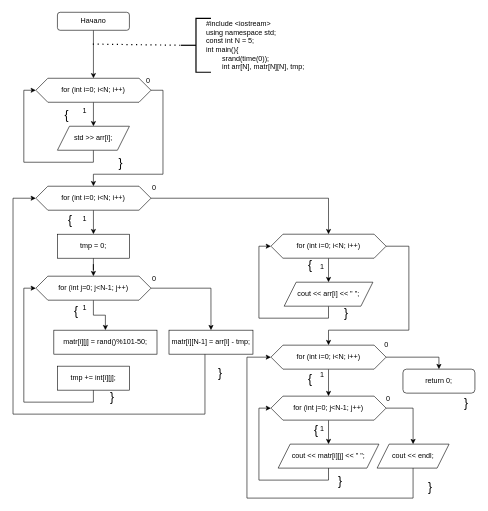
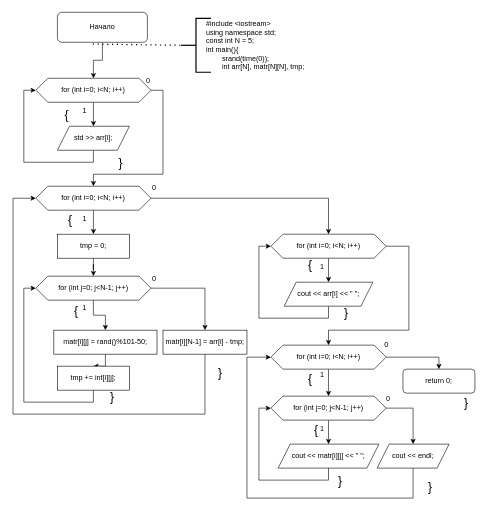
(93, 21) -> (102, 27)
(211, 342) -> (205, 342)
none -> (105, 364)
